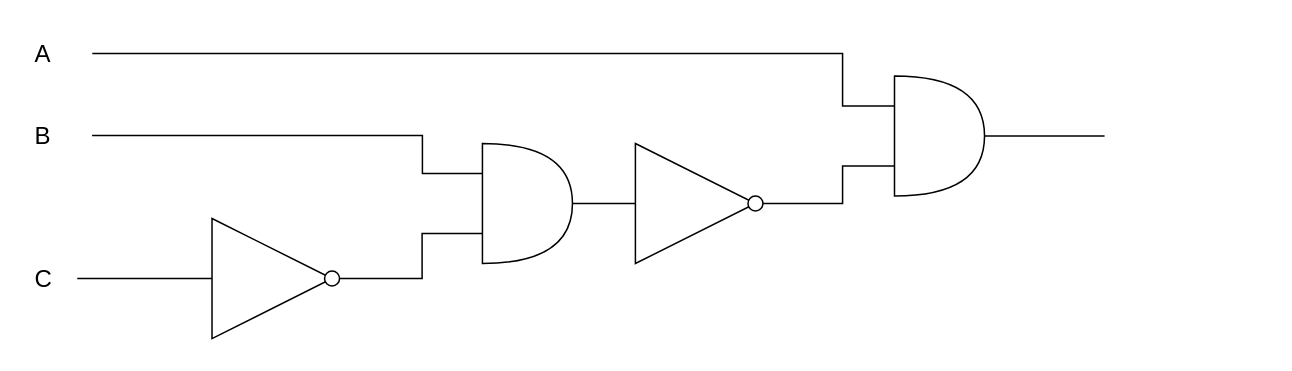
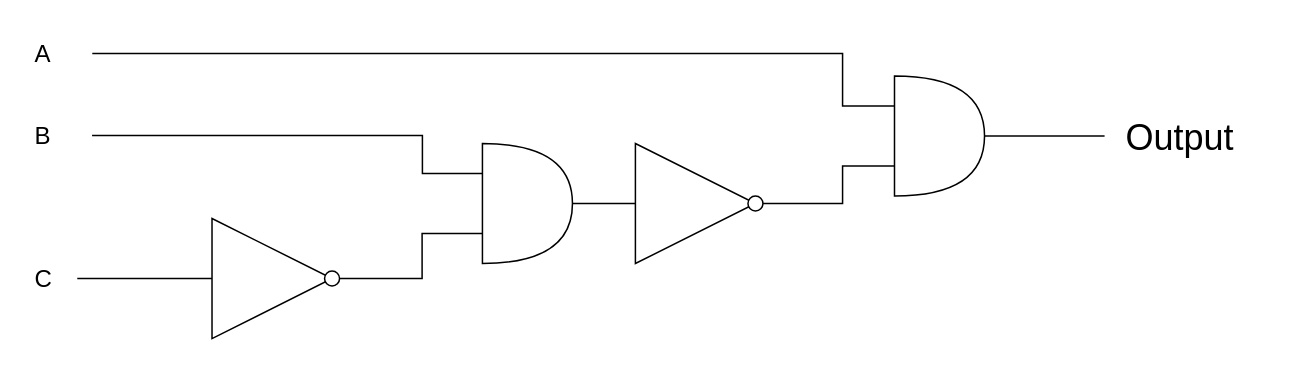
none -> (1191, 136)
